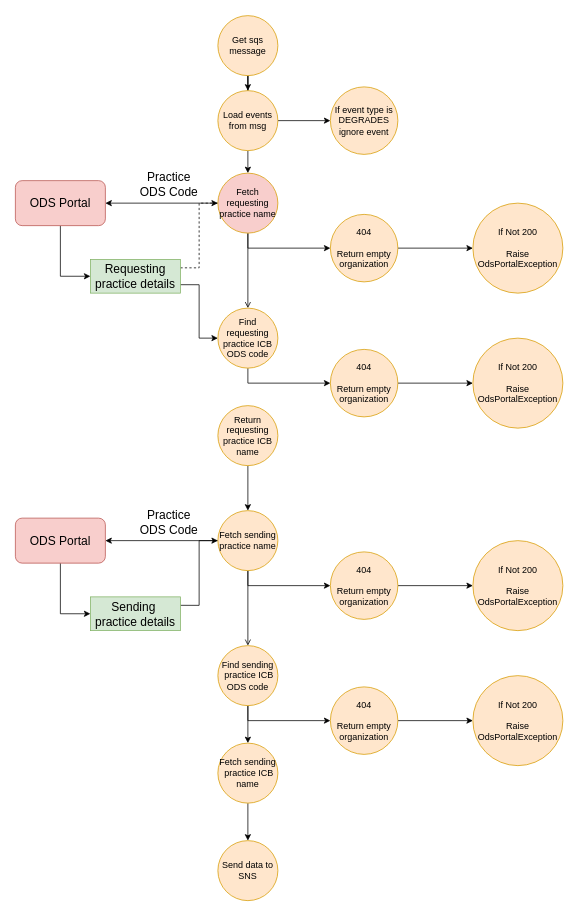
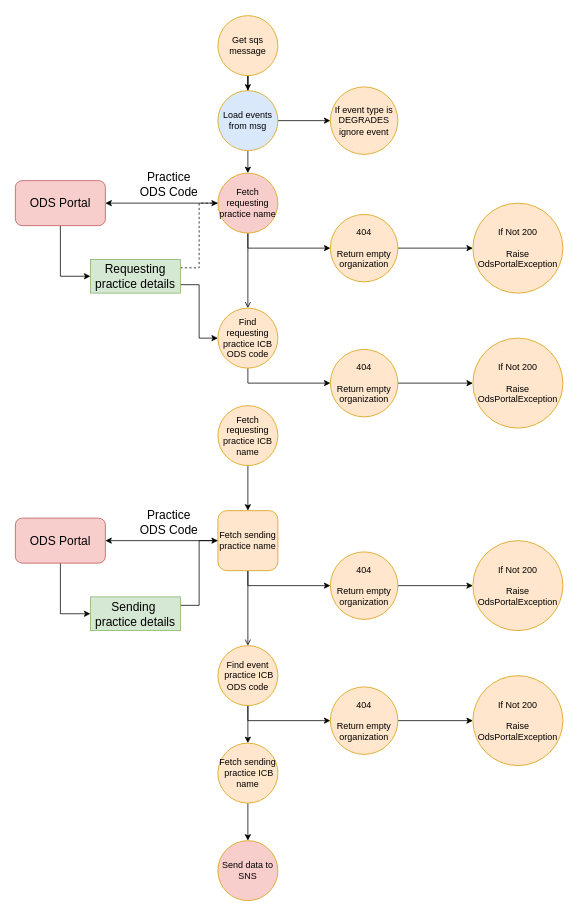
(248, 120) -> (248, 120)
(248, 435) -> (248, 435)
(248, 540) -> (248, 540)
(248, 675) -> (248, 675)
(248, 870) -> (248, 870)
